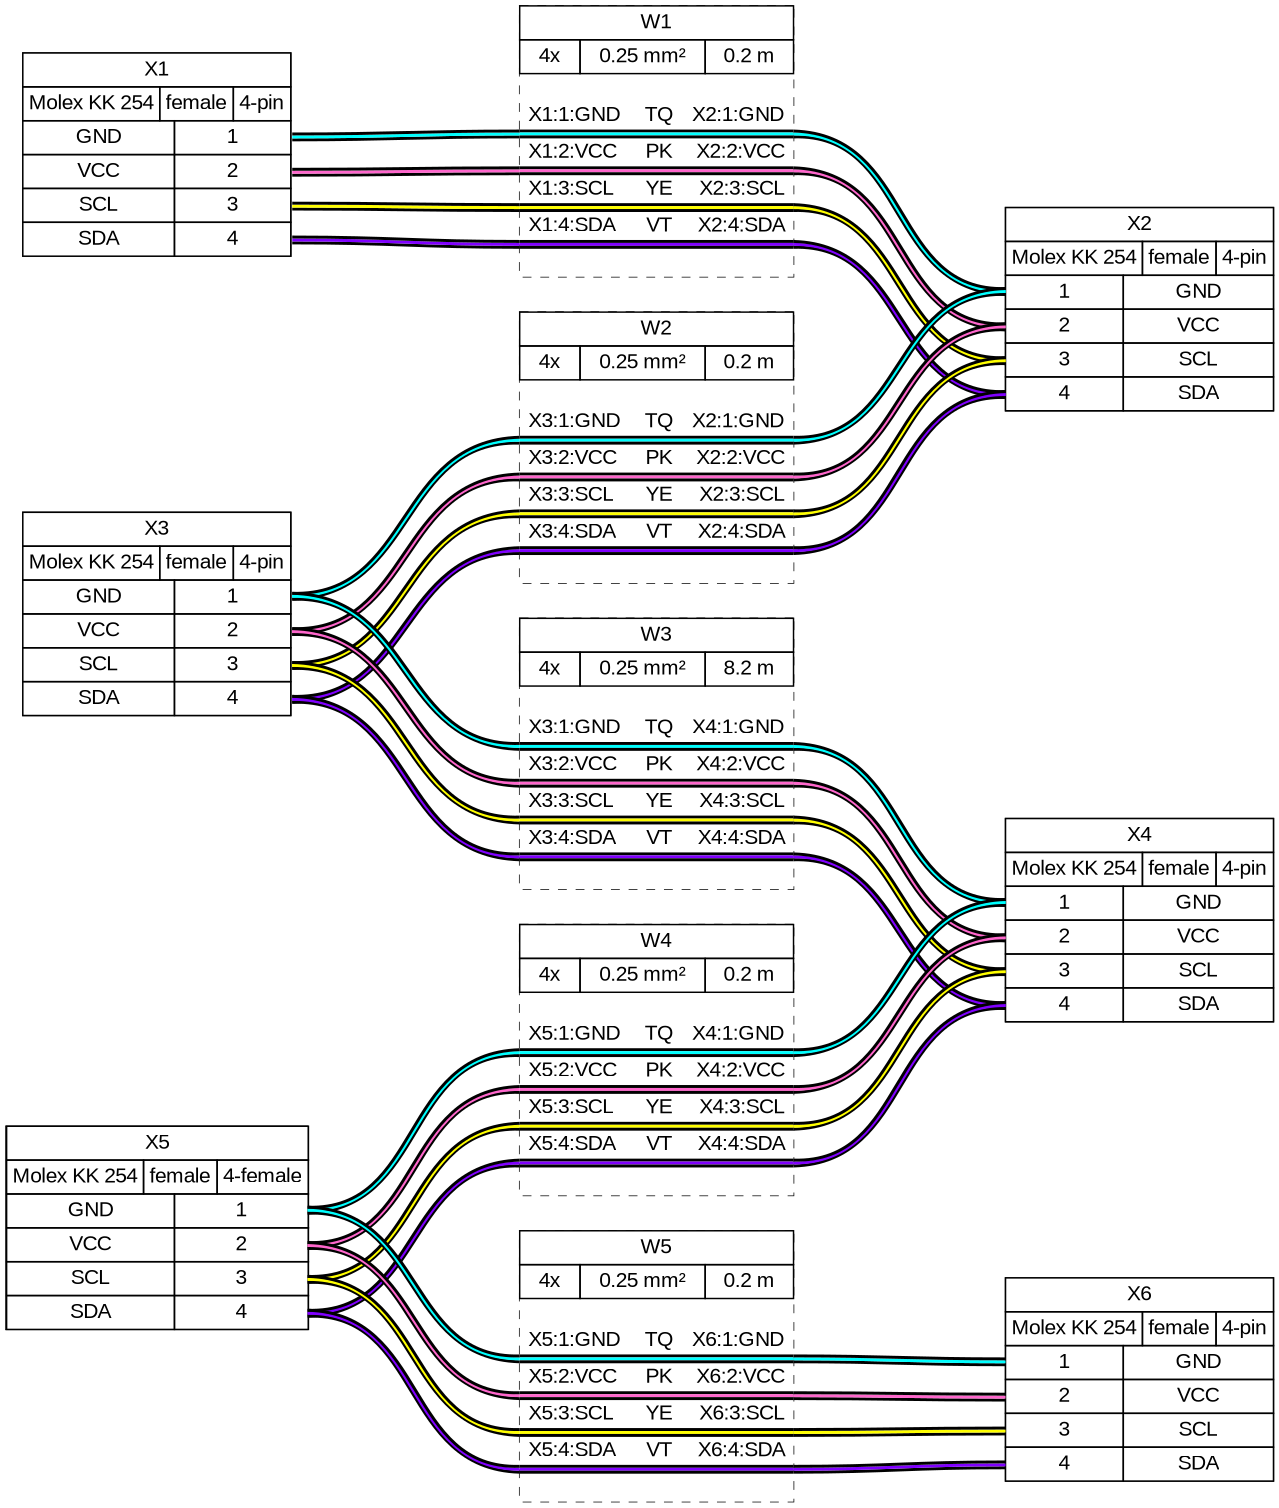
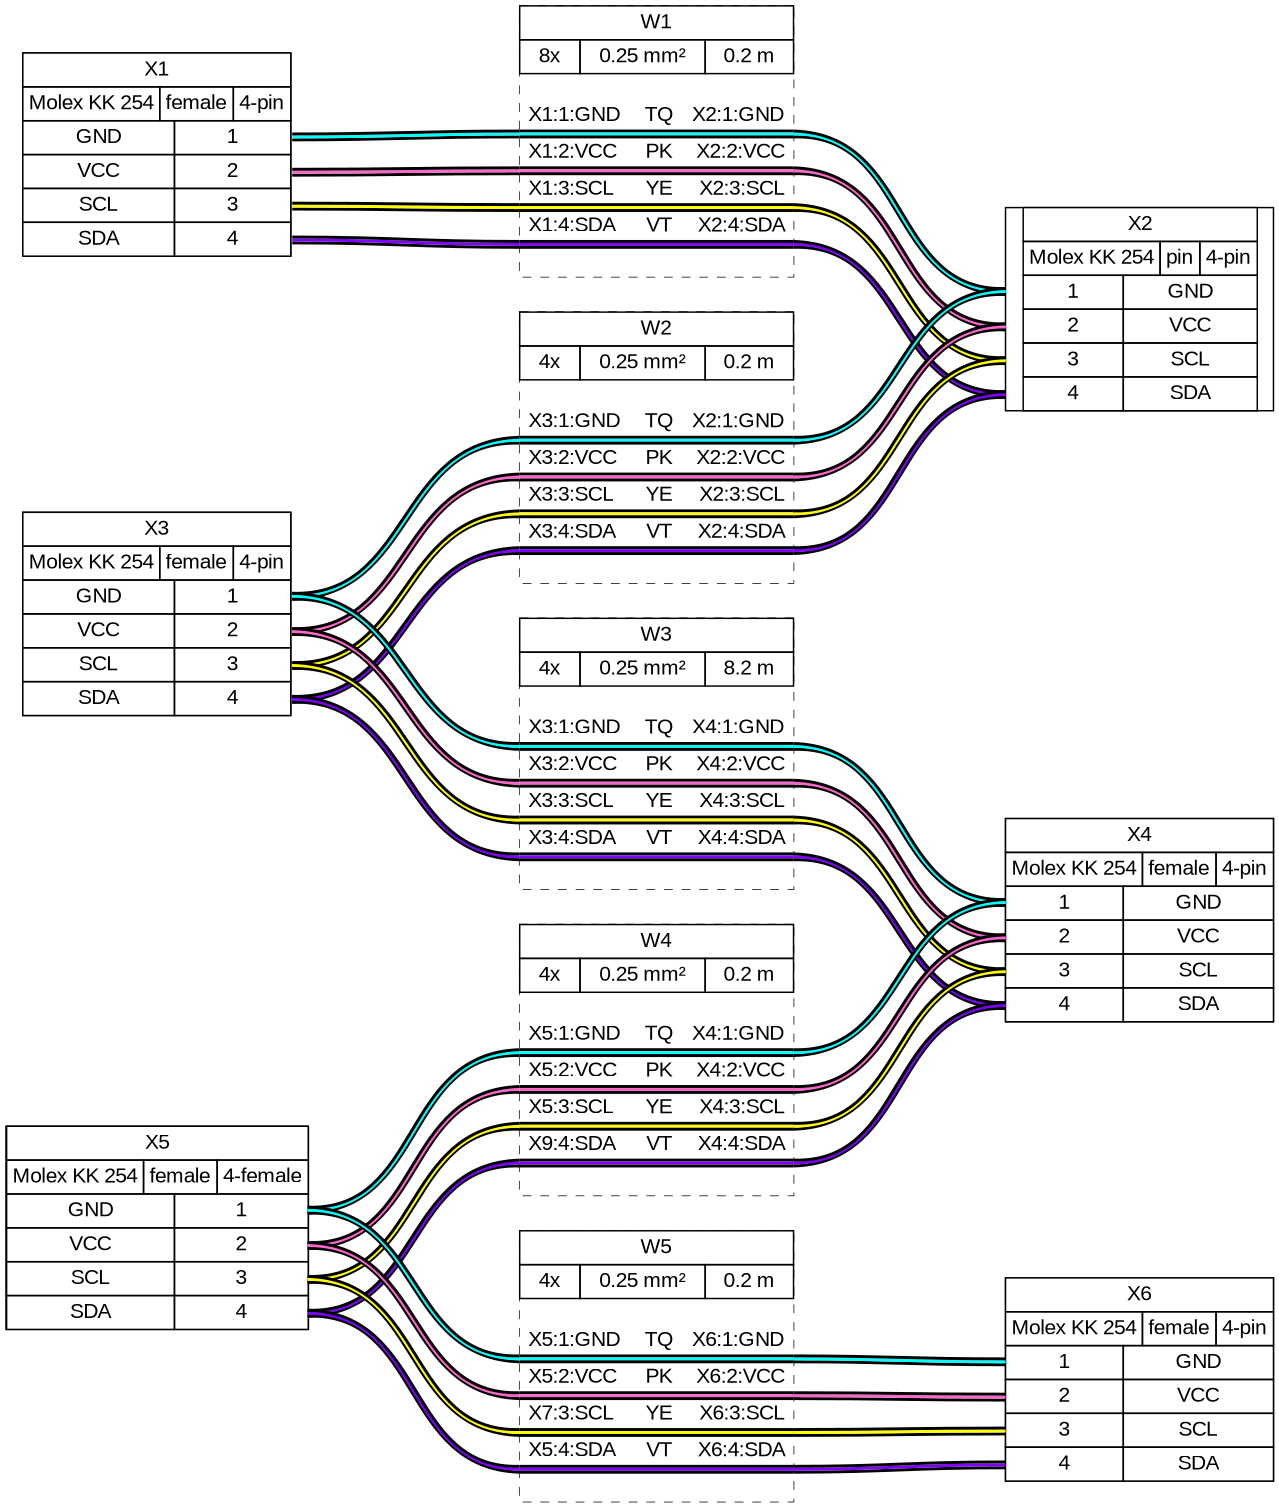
(550, 56) -> (550, 56)
(1179, 258) -> (1180, 258)
(570, 1144) -> (570, 1144)
(568, 1413) -> (568, 1413)
